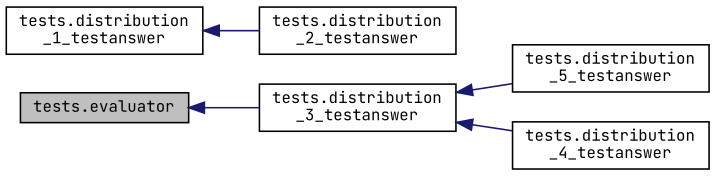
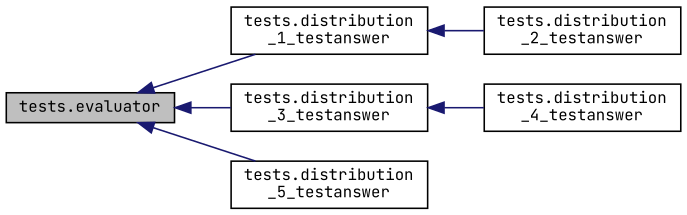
none -> (204, 71)
(492, 87) -> (204, 144)
